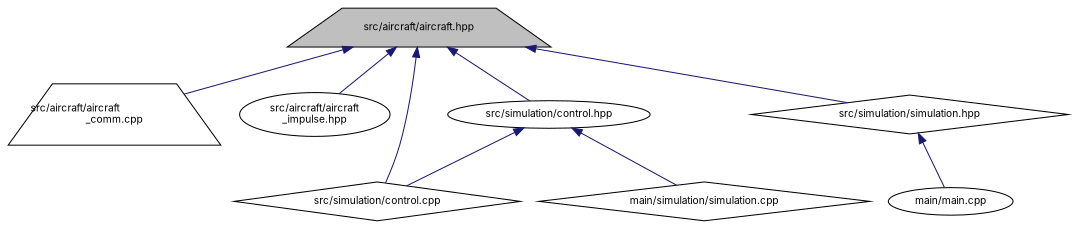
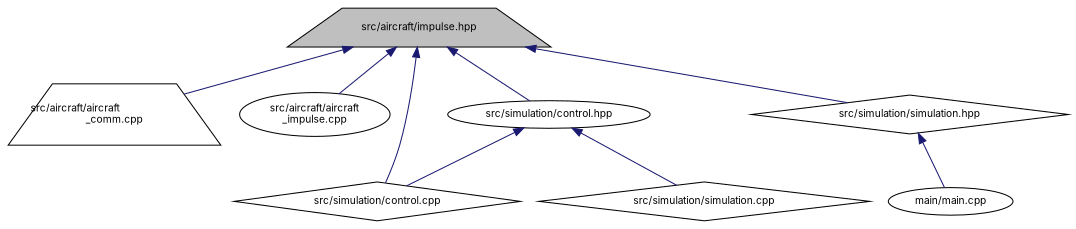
(419, 28) -> (419, 28)
(315, 114) -> (315, 114)
(704, 201) -> (704, 201)
